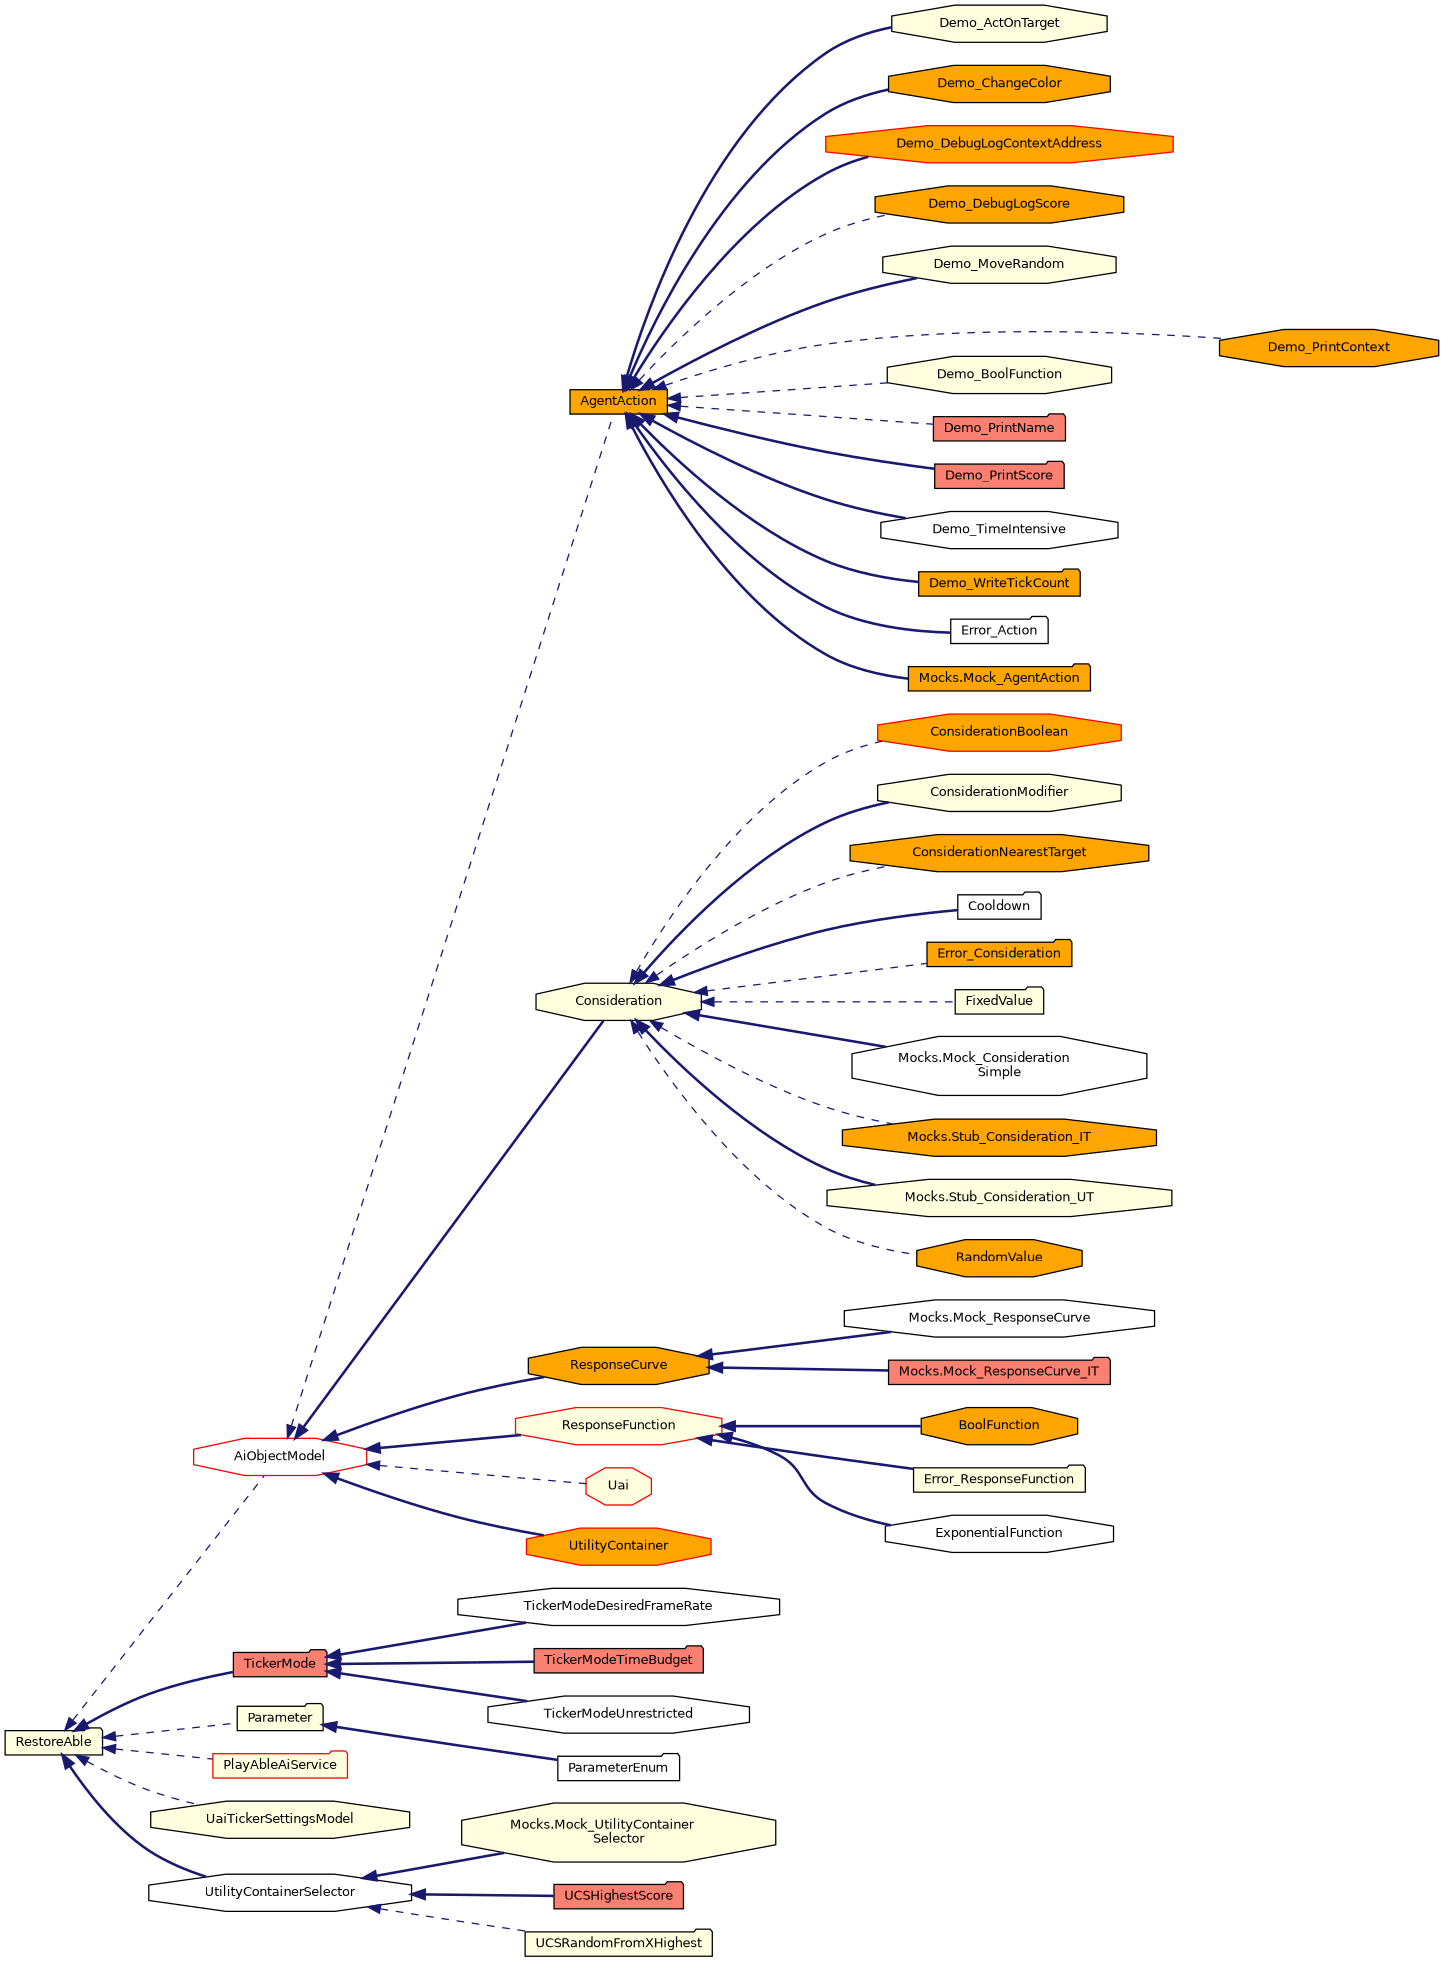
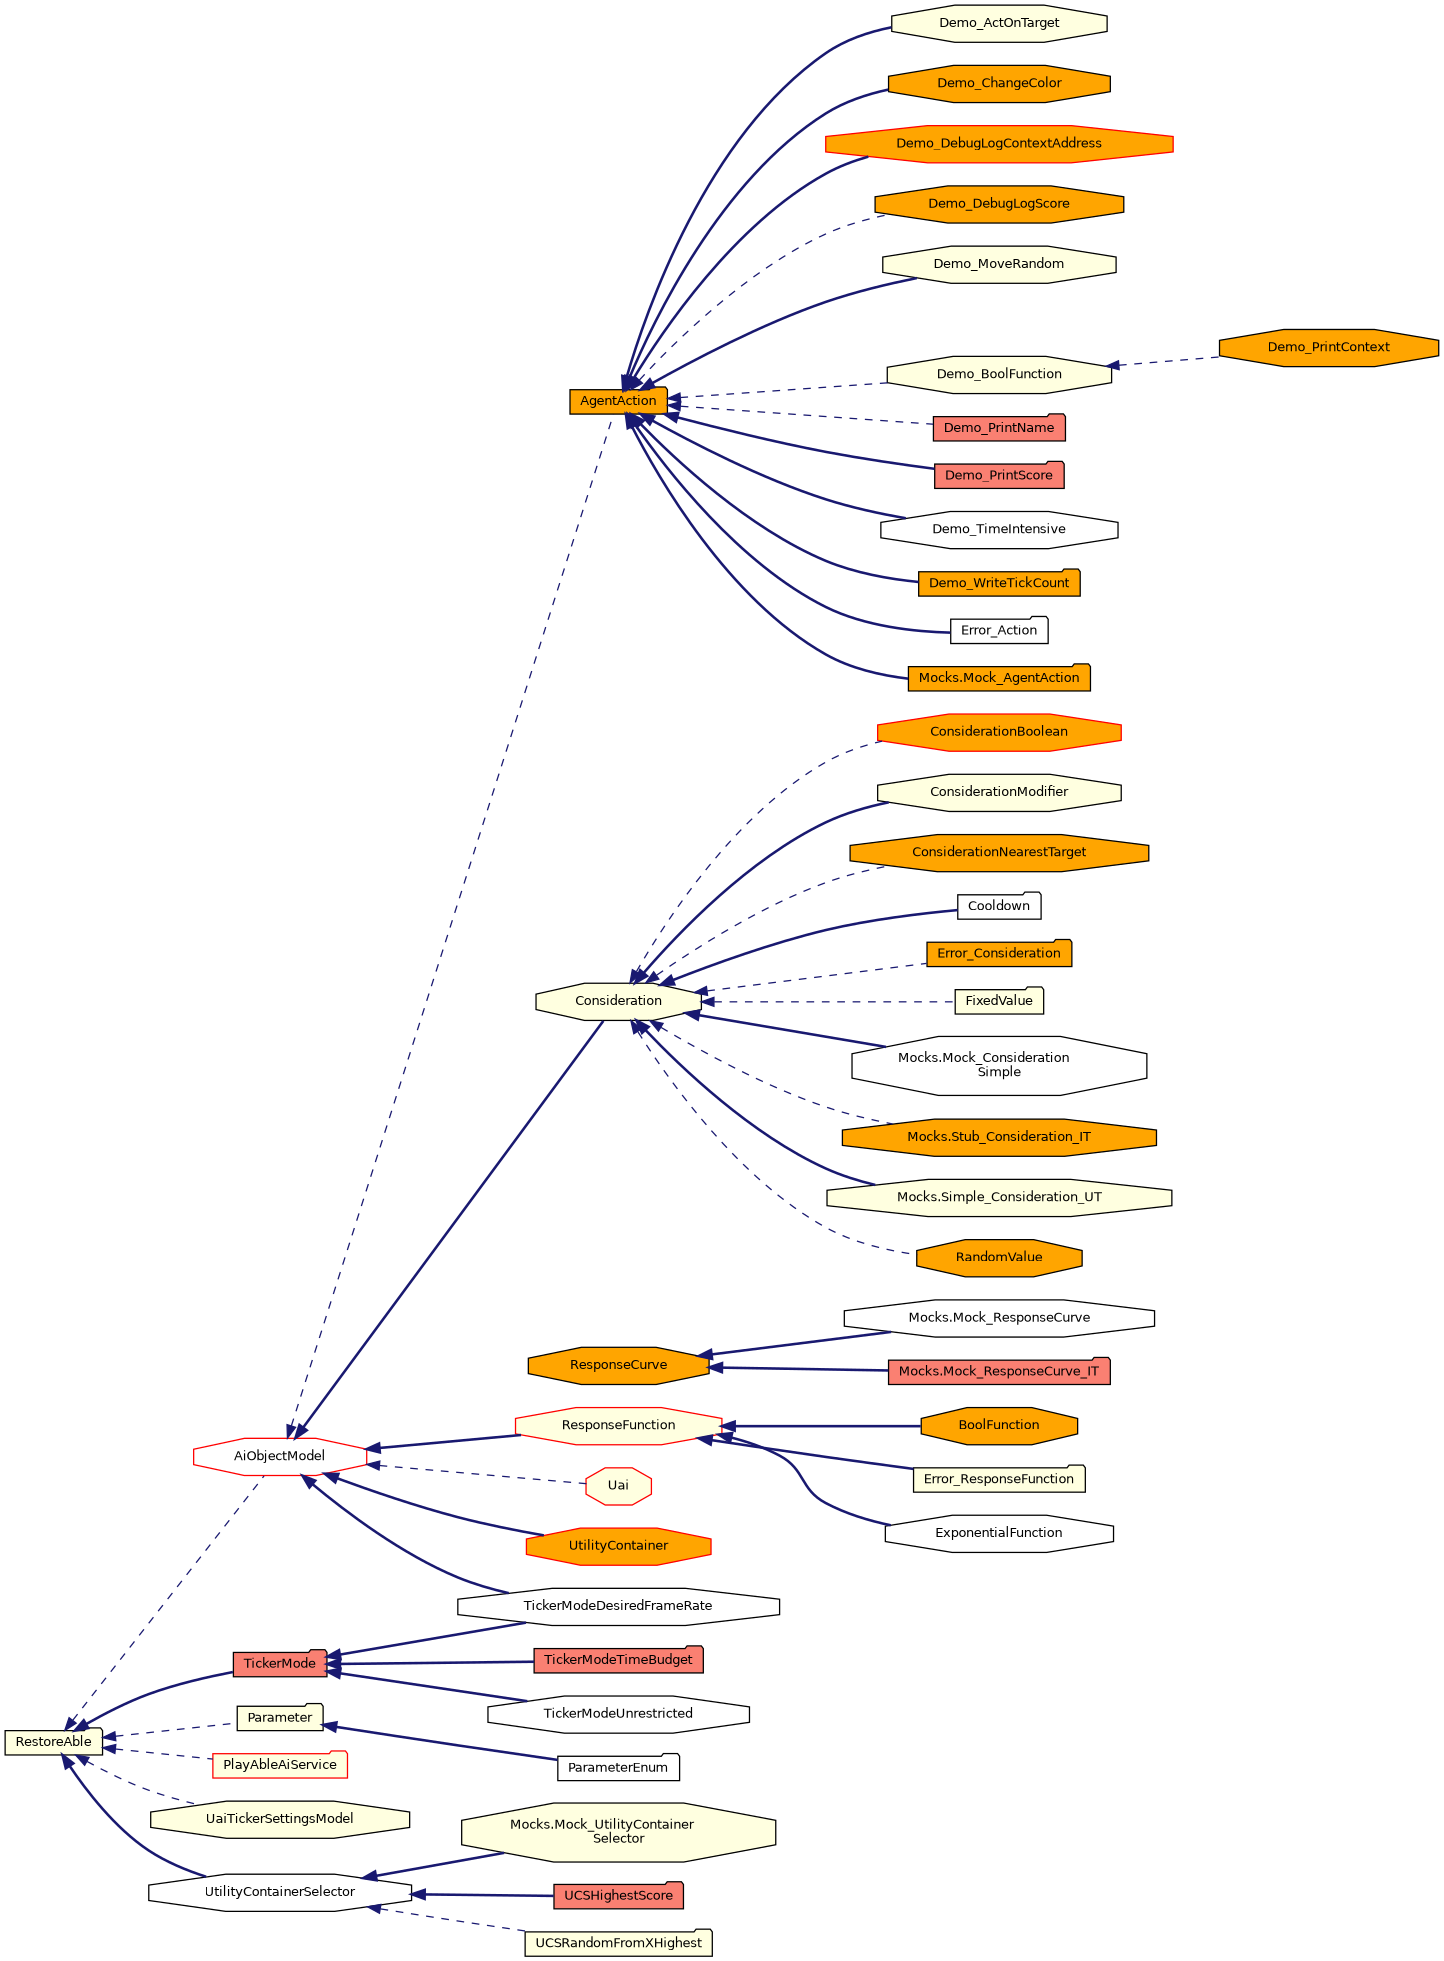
(944, 334) -> (1171, 361)
(999, 1198) -> (999, 1198)
(439, 1401) -> (405, 1550)
